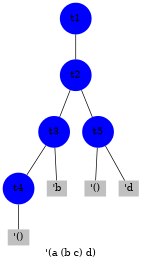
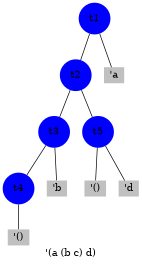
none -> (114, 75)
